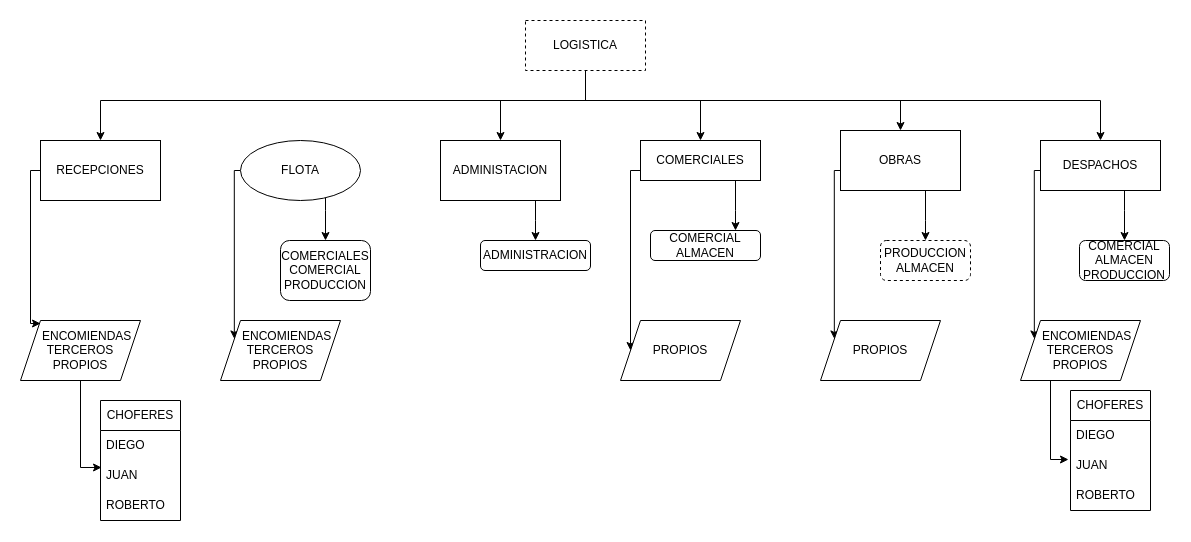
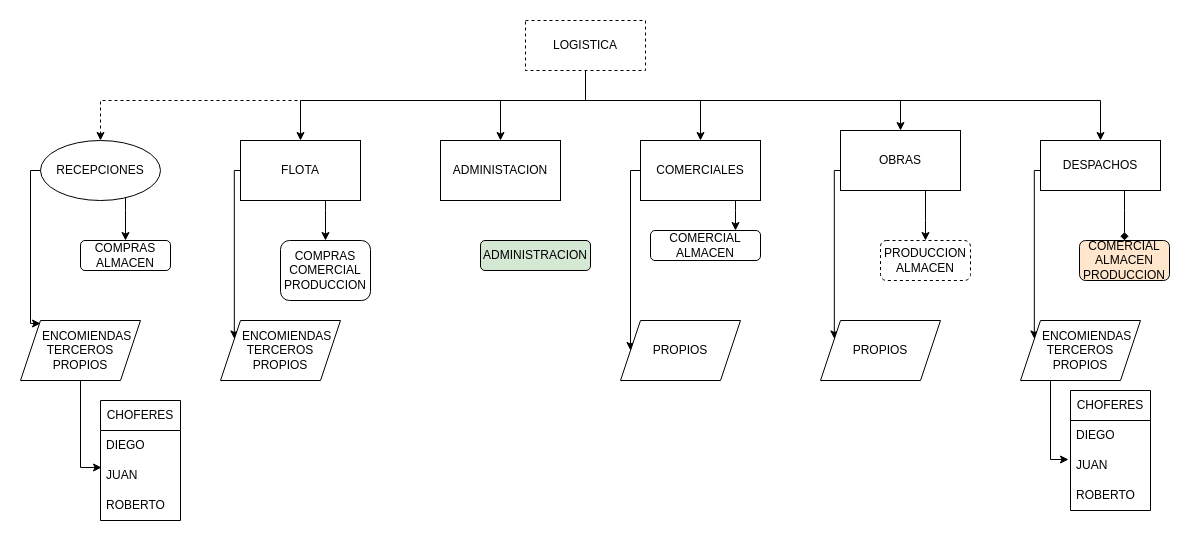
(184, 101) -> (184, 101)
none -> (301, 118)
(701, 161) -> (701, 171)
(101, 171) -> (101, 171)
(301, 171) -> (301, 171)
none -> (126, 216)
(536, 217) -> none
(1125, 232) -> (1125, 232)
none -> (126, 256)
(536, 256) -> (536, 256)
(1125, 261) -> (1125, 261)
(326, 271) -> (326, 271)
